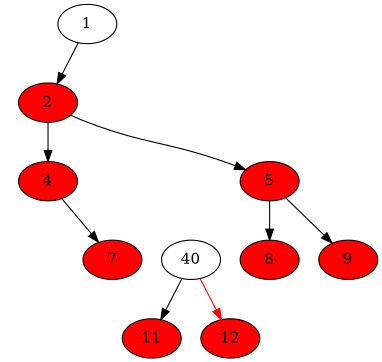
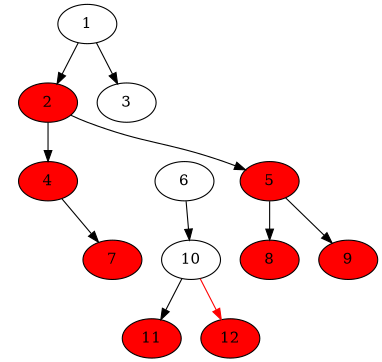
none -> (127, 103)
none -> (184, 181)
(191, 260) -> (191, 260)
